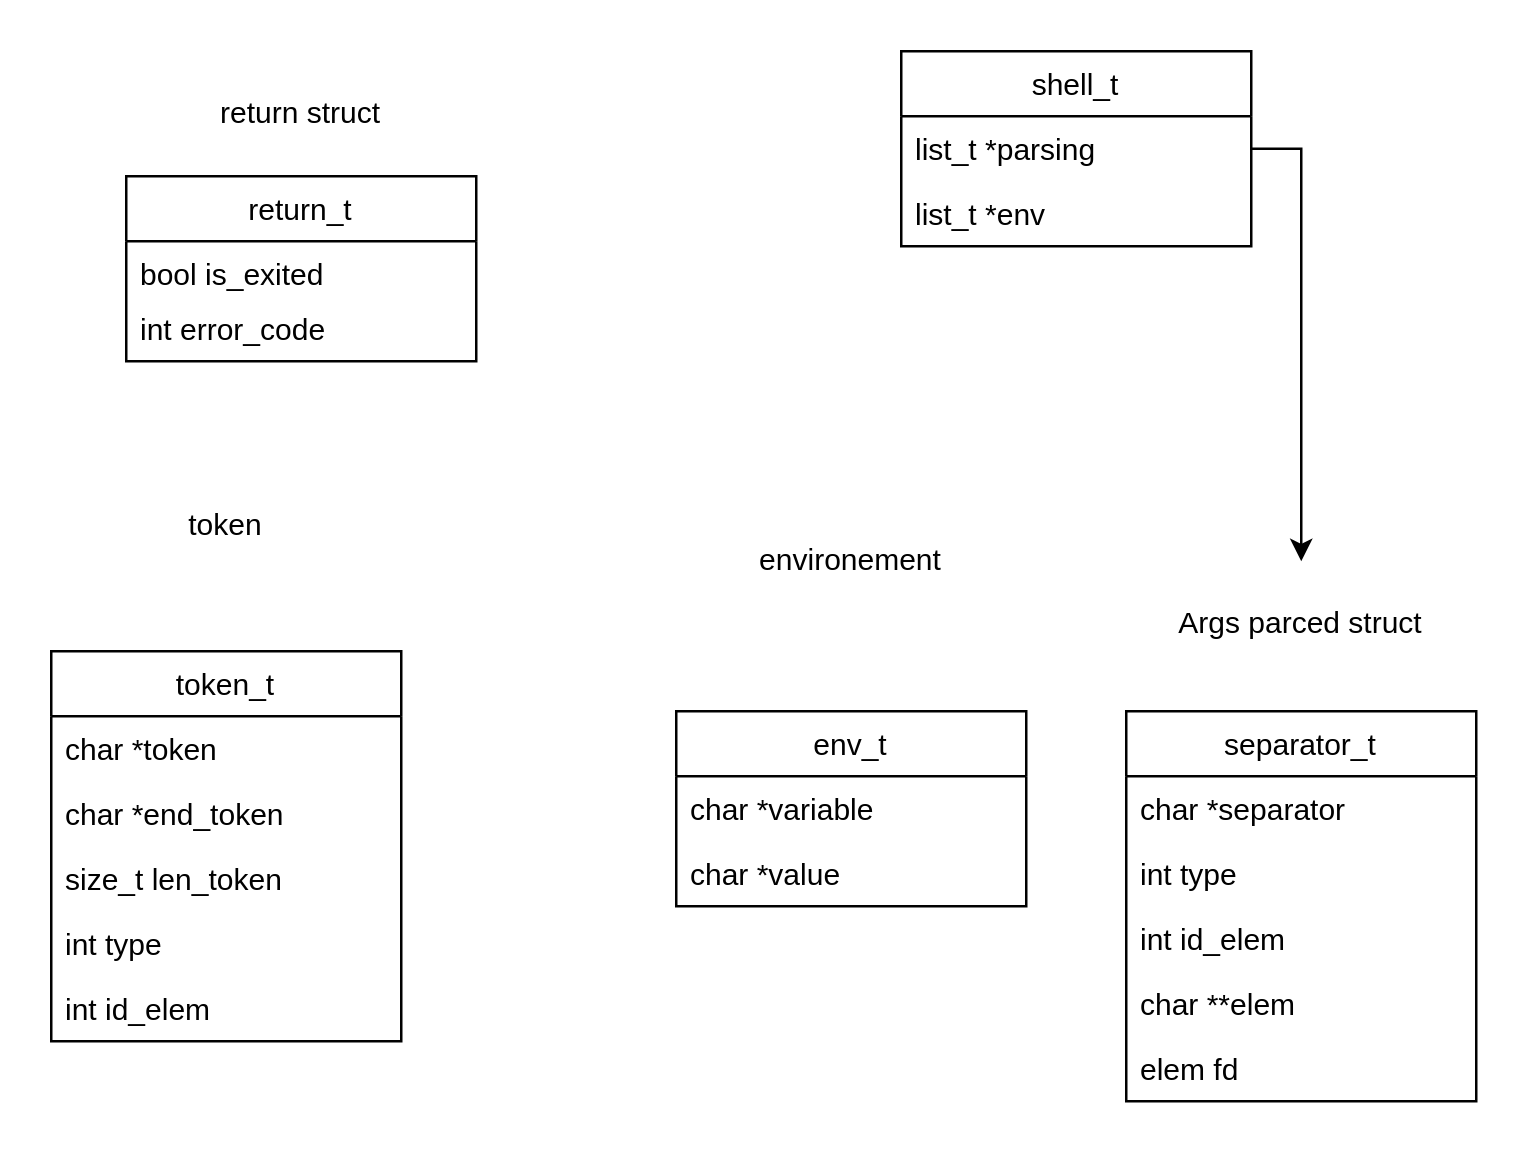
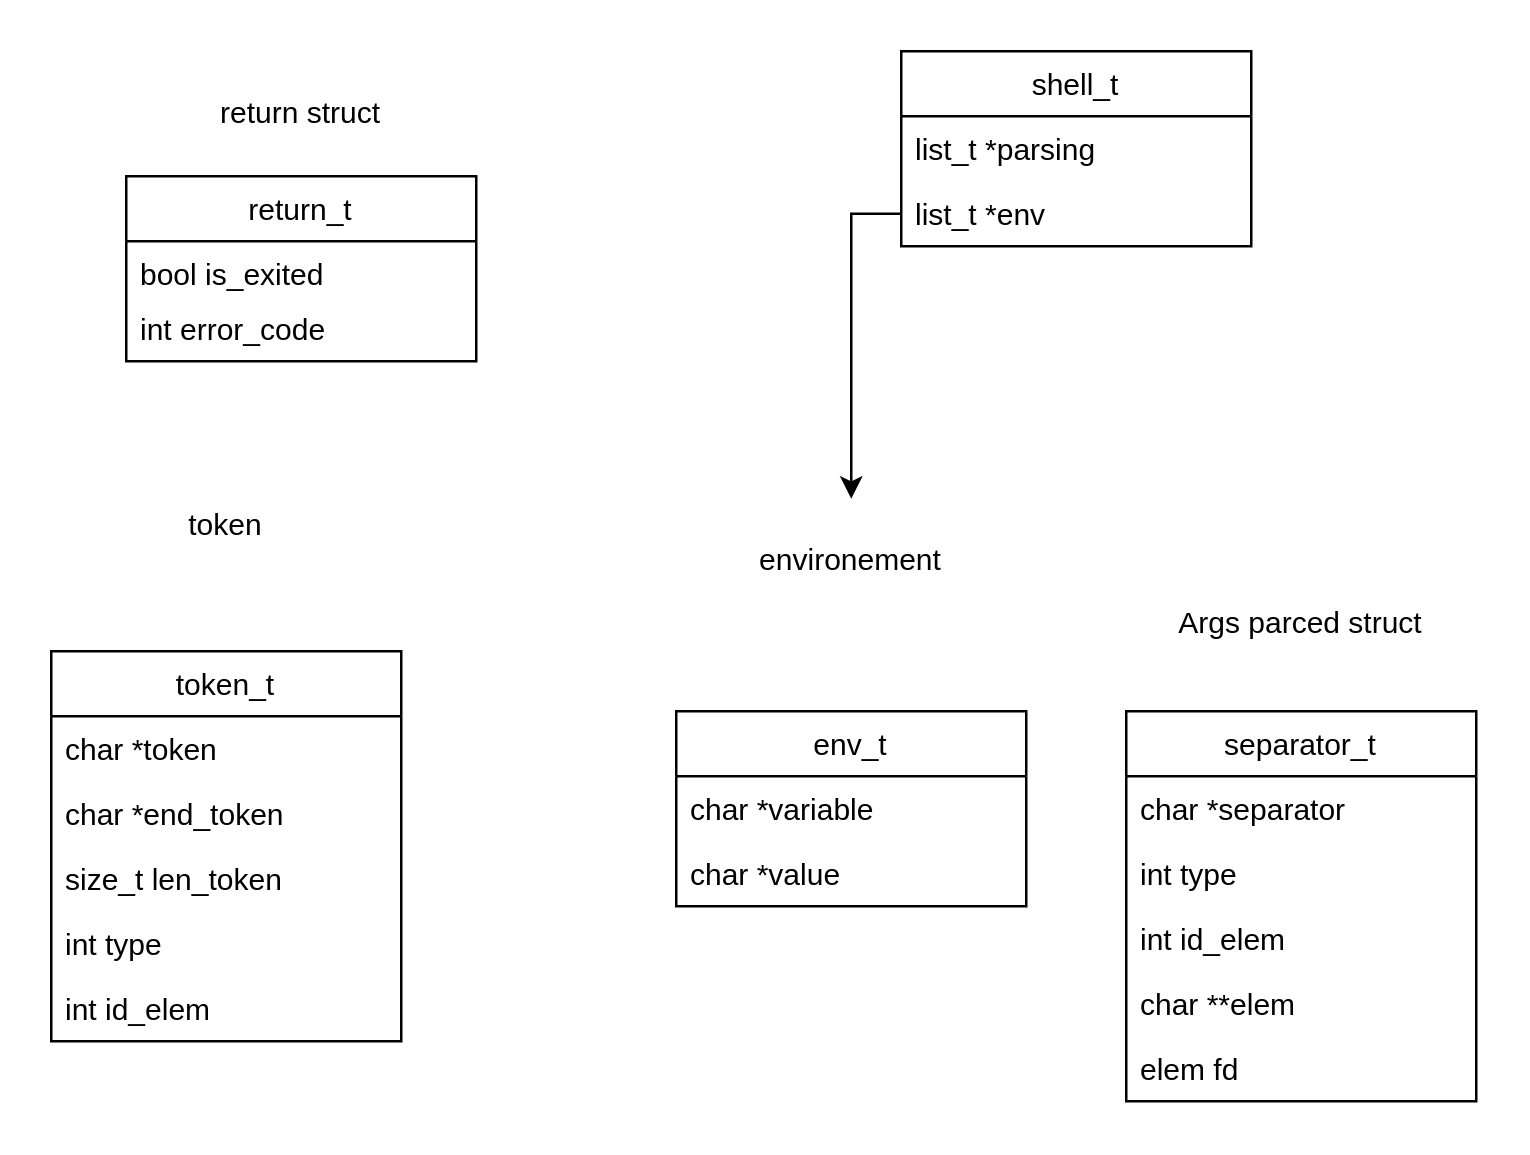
(1301, 322) -> none
none -> (851, 323)
